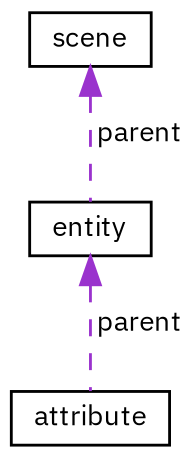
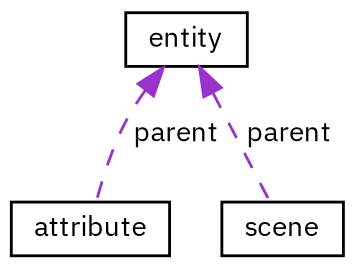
(90, 149) -> (241, 147)
